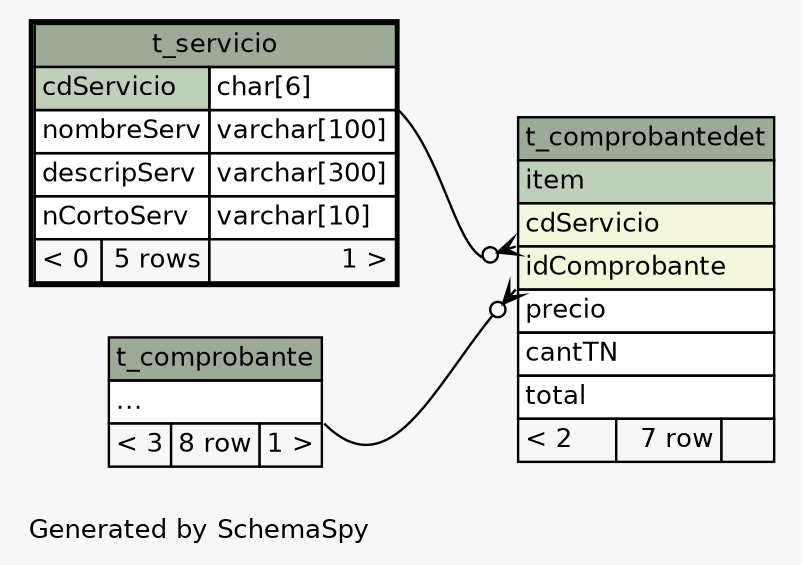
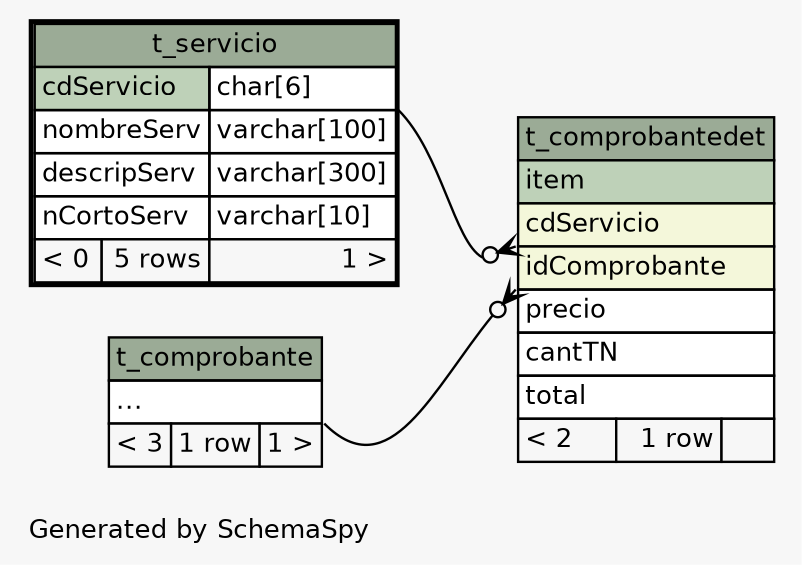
(677, 439) -> (677, 439)
(215, 444) -> (215, 444)
